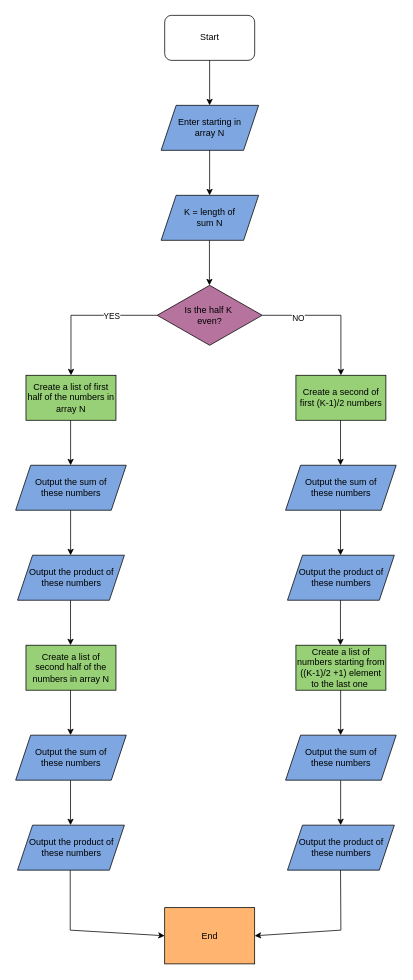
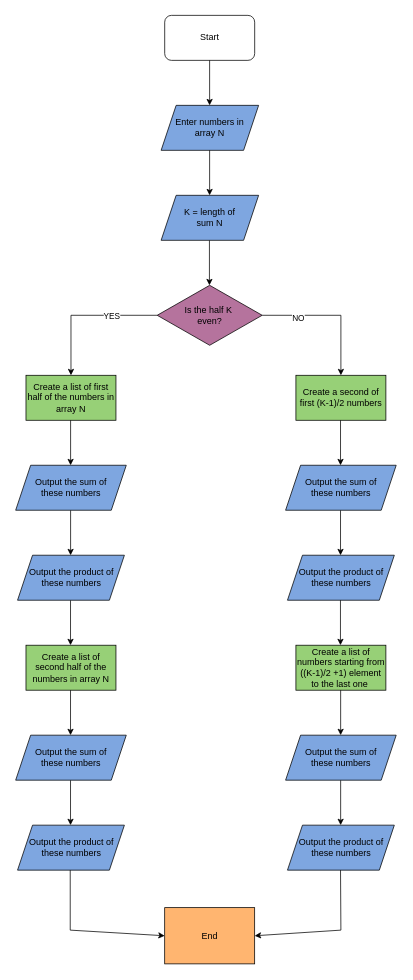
(210, 128) -> (210, 128)
